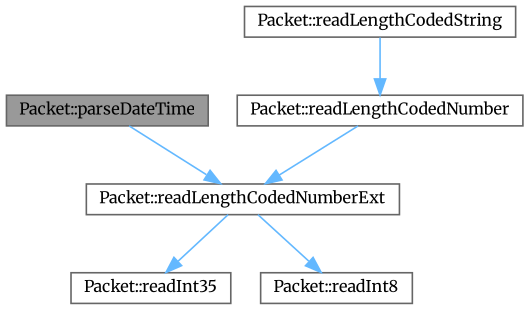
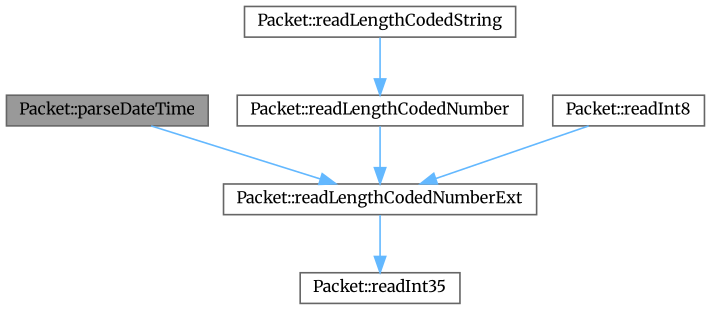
(283, 238) -> (512, 152)
